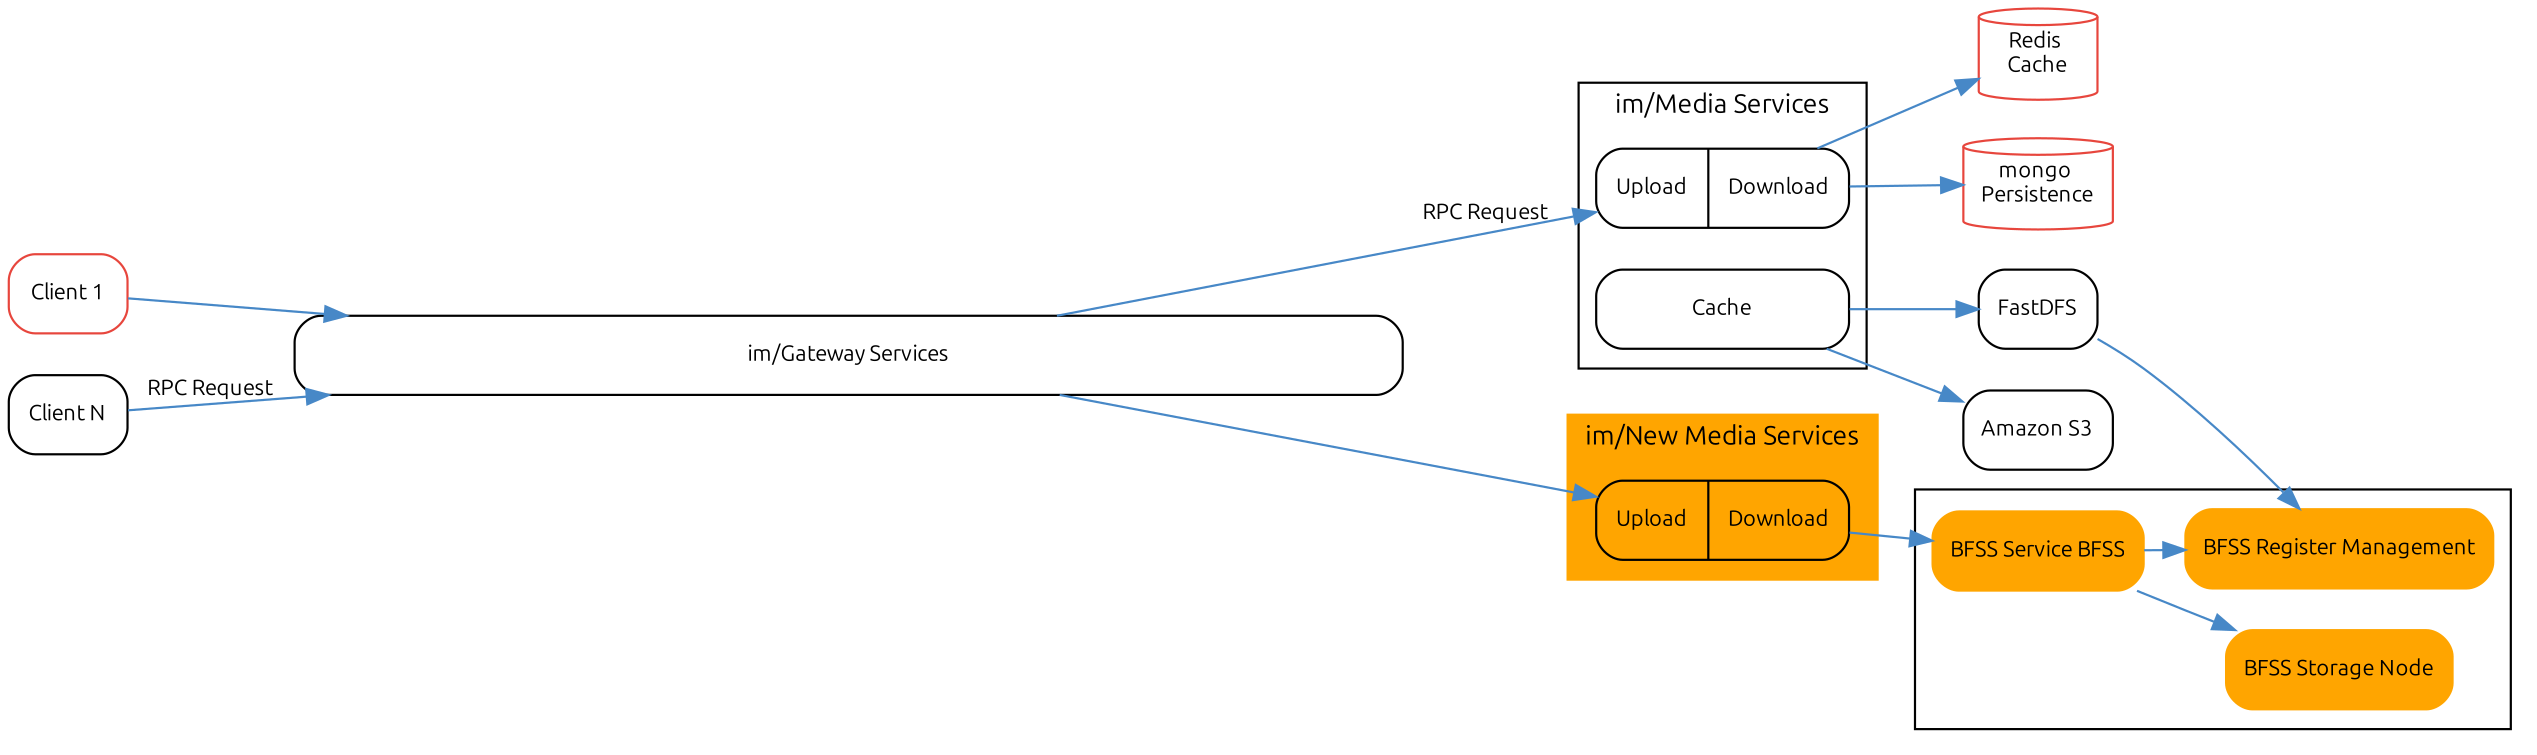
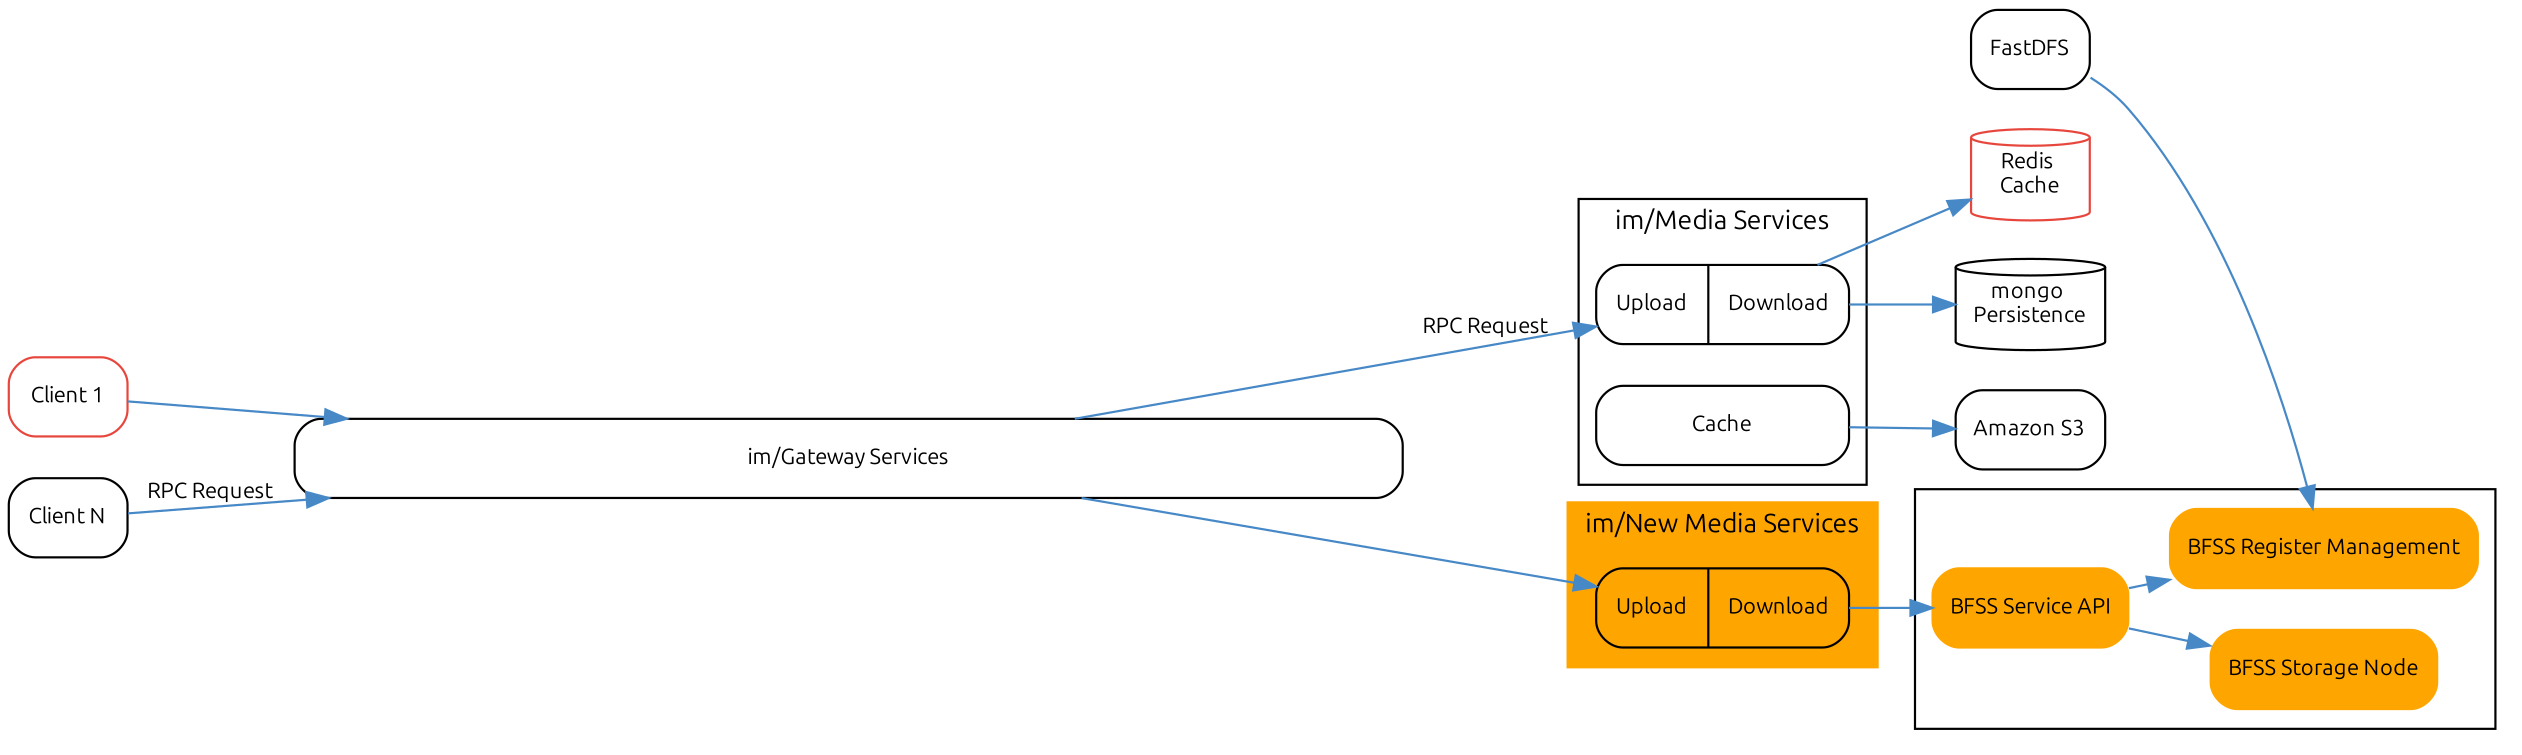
(2038, 184) -> (2030, 305)
(1903, 309) -> none
(2038, 551) -> (2030, 608)
